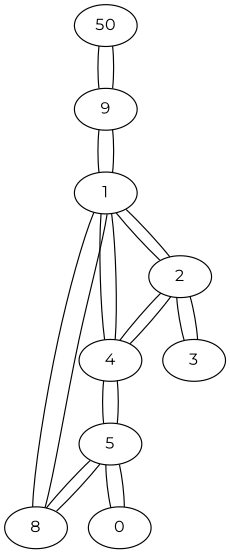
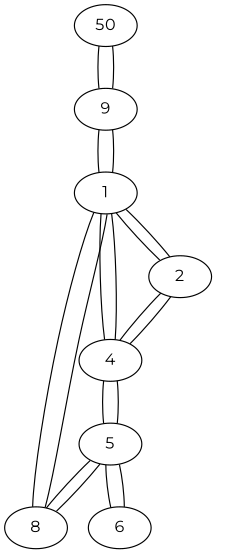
(194, 360) -> none
(120, 528) -> (120, 528)
